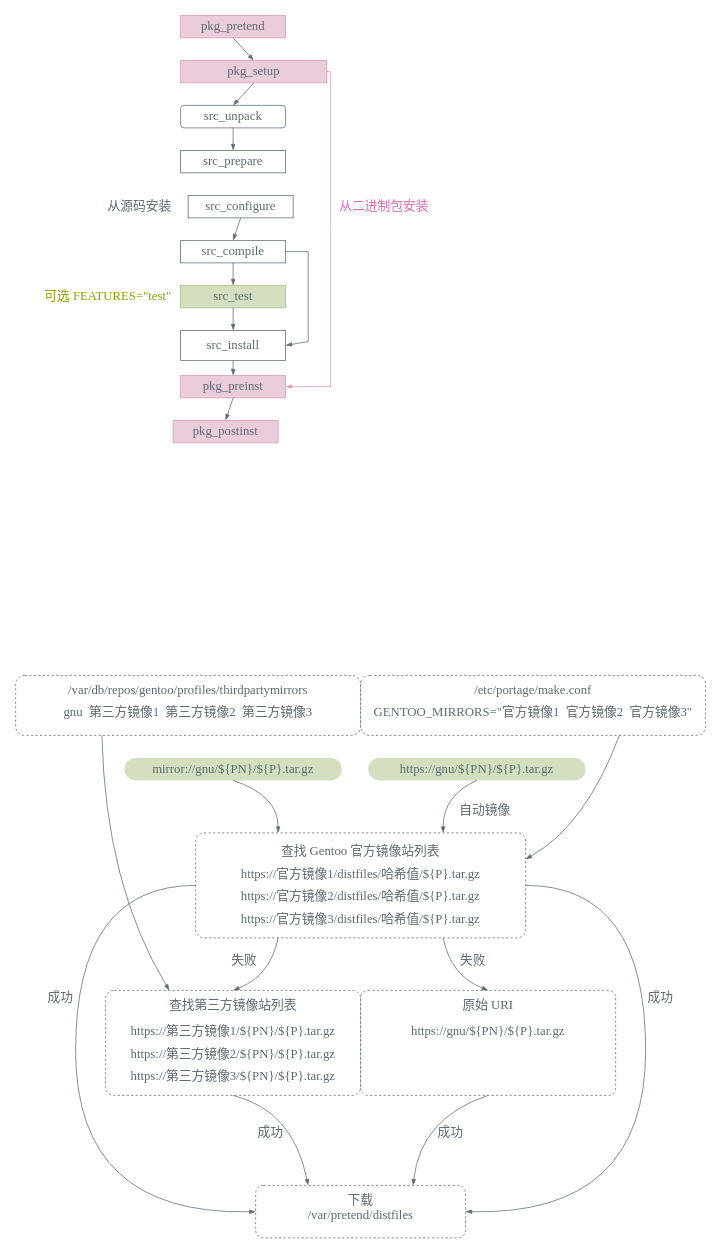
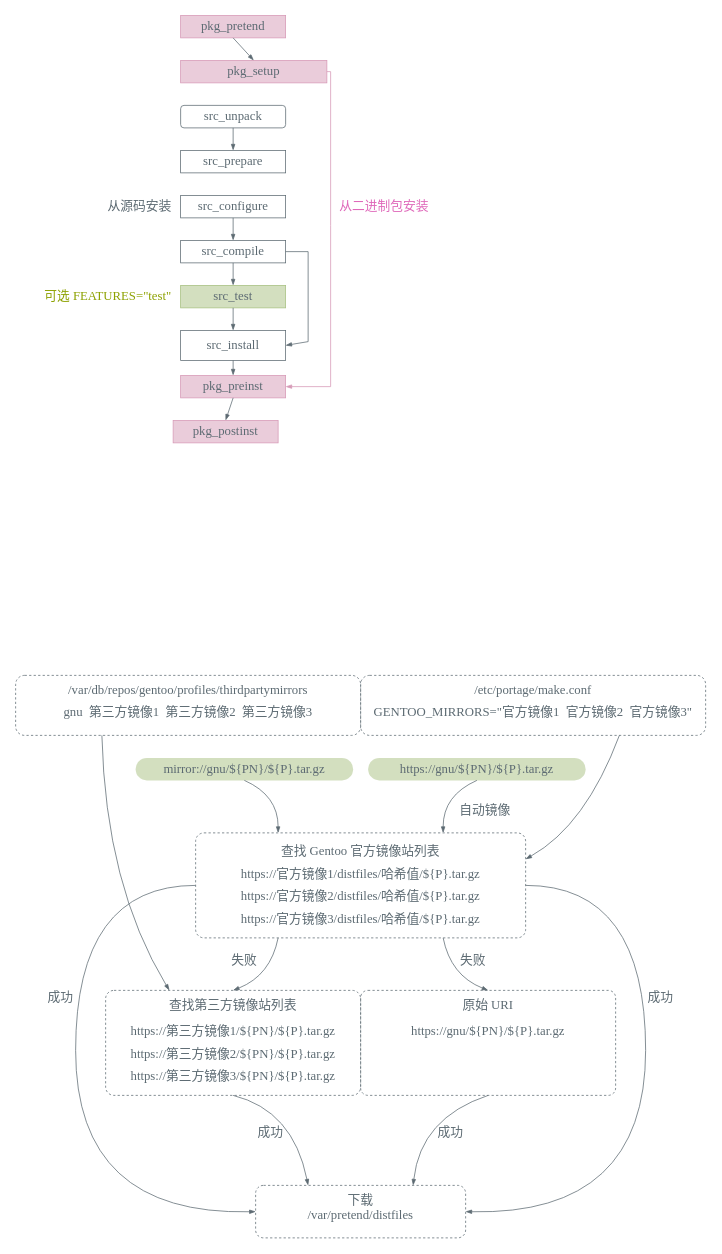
(245, 92) -> none
(240, 207) -> (233, 207)
(233, 769) -> (244, 769)
